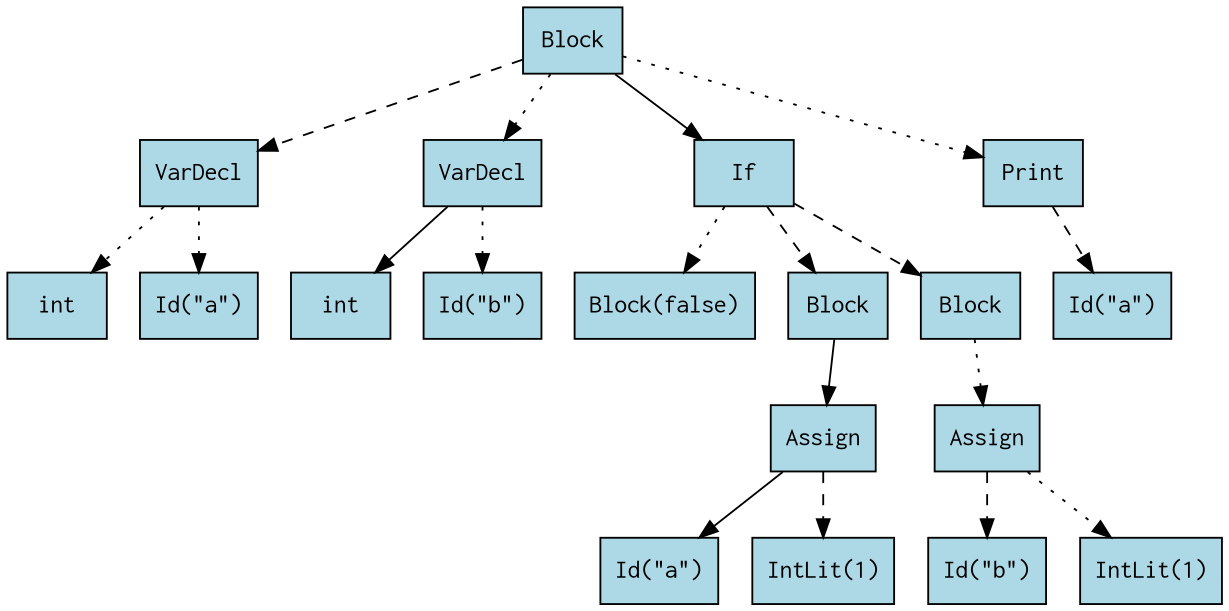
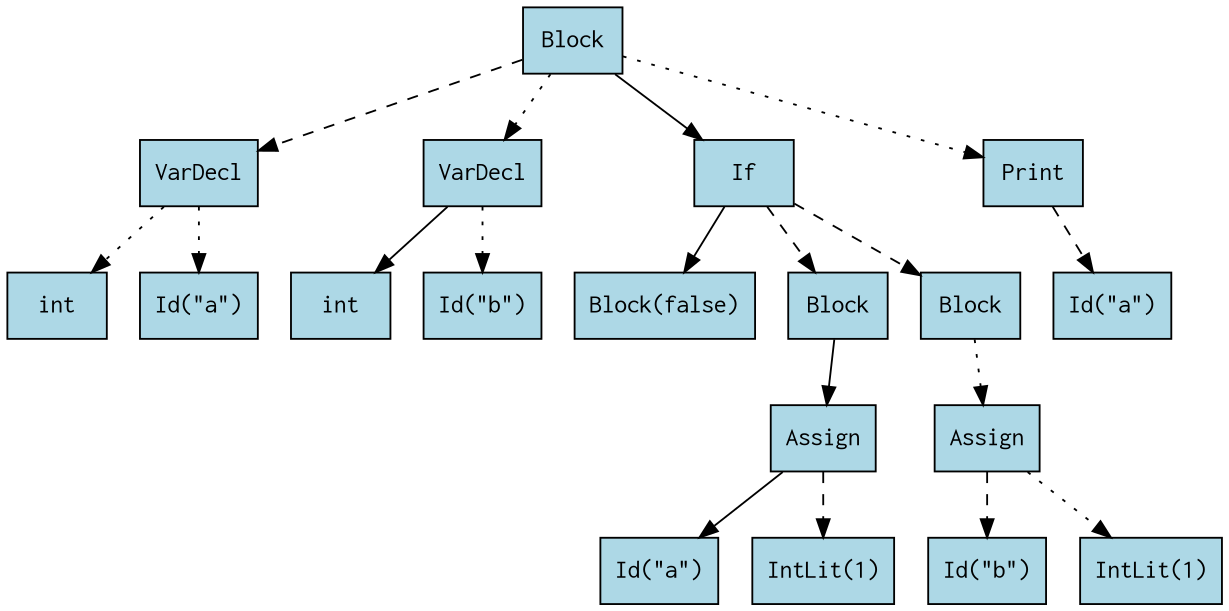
(709, 232) -> (709, 232)
